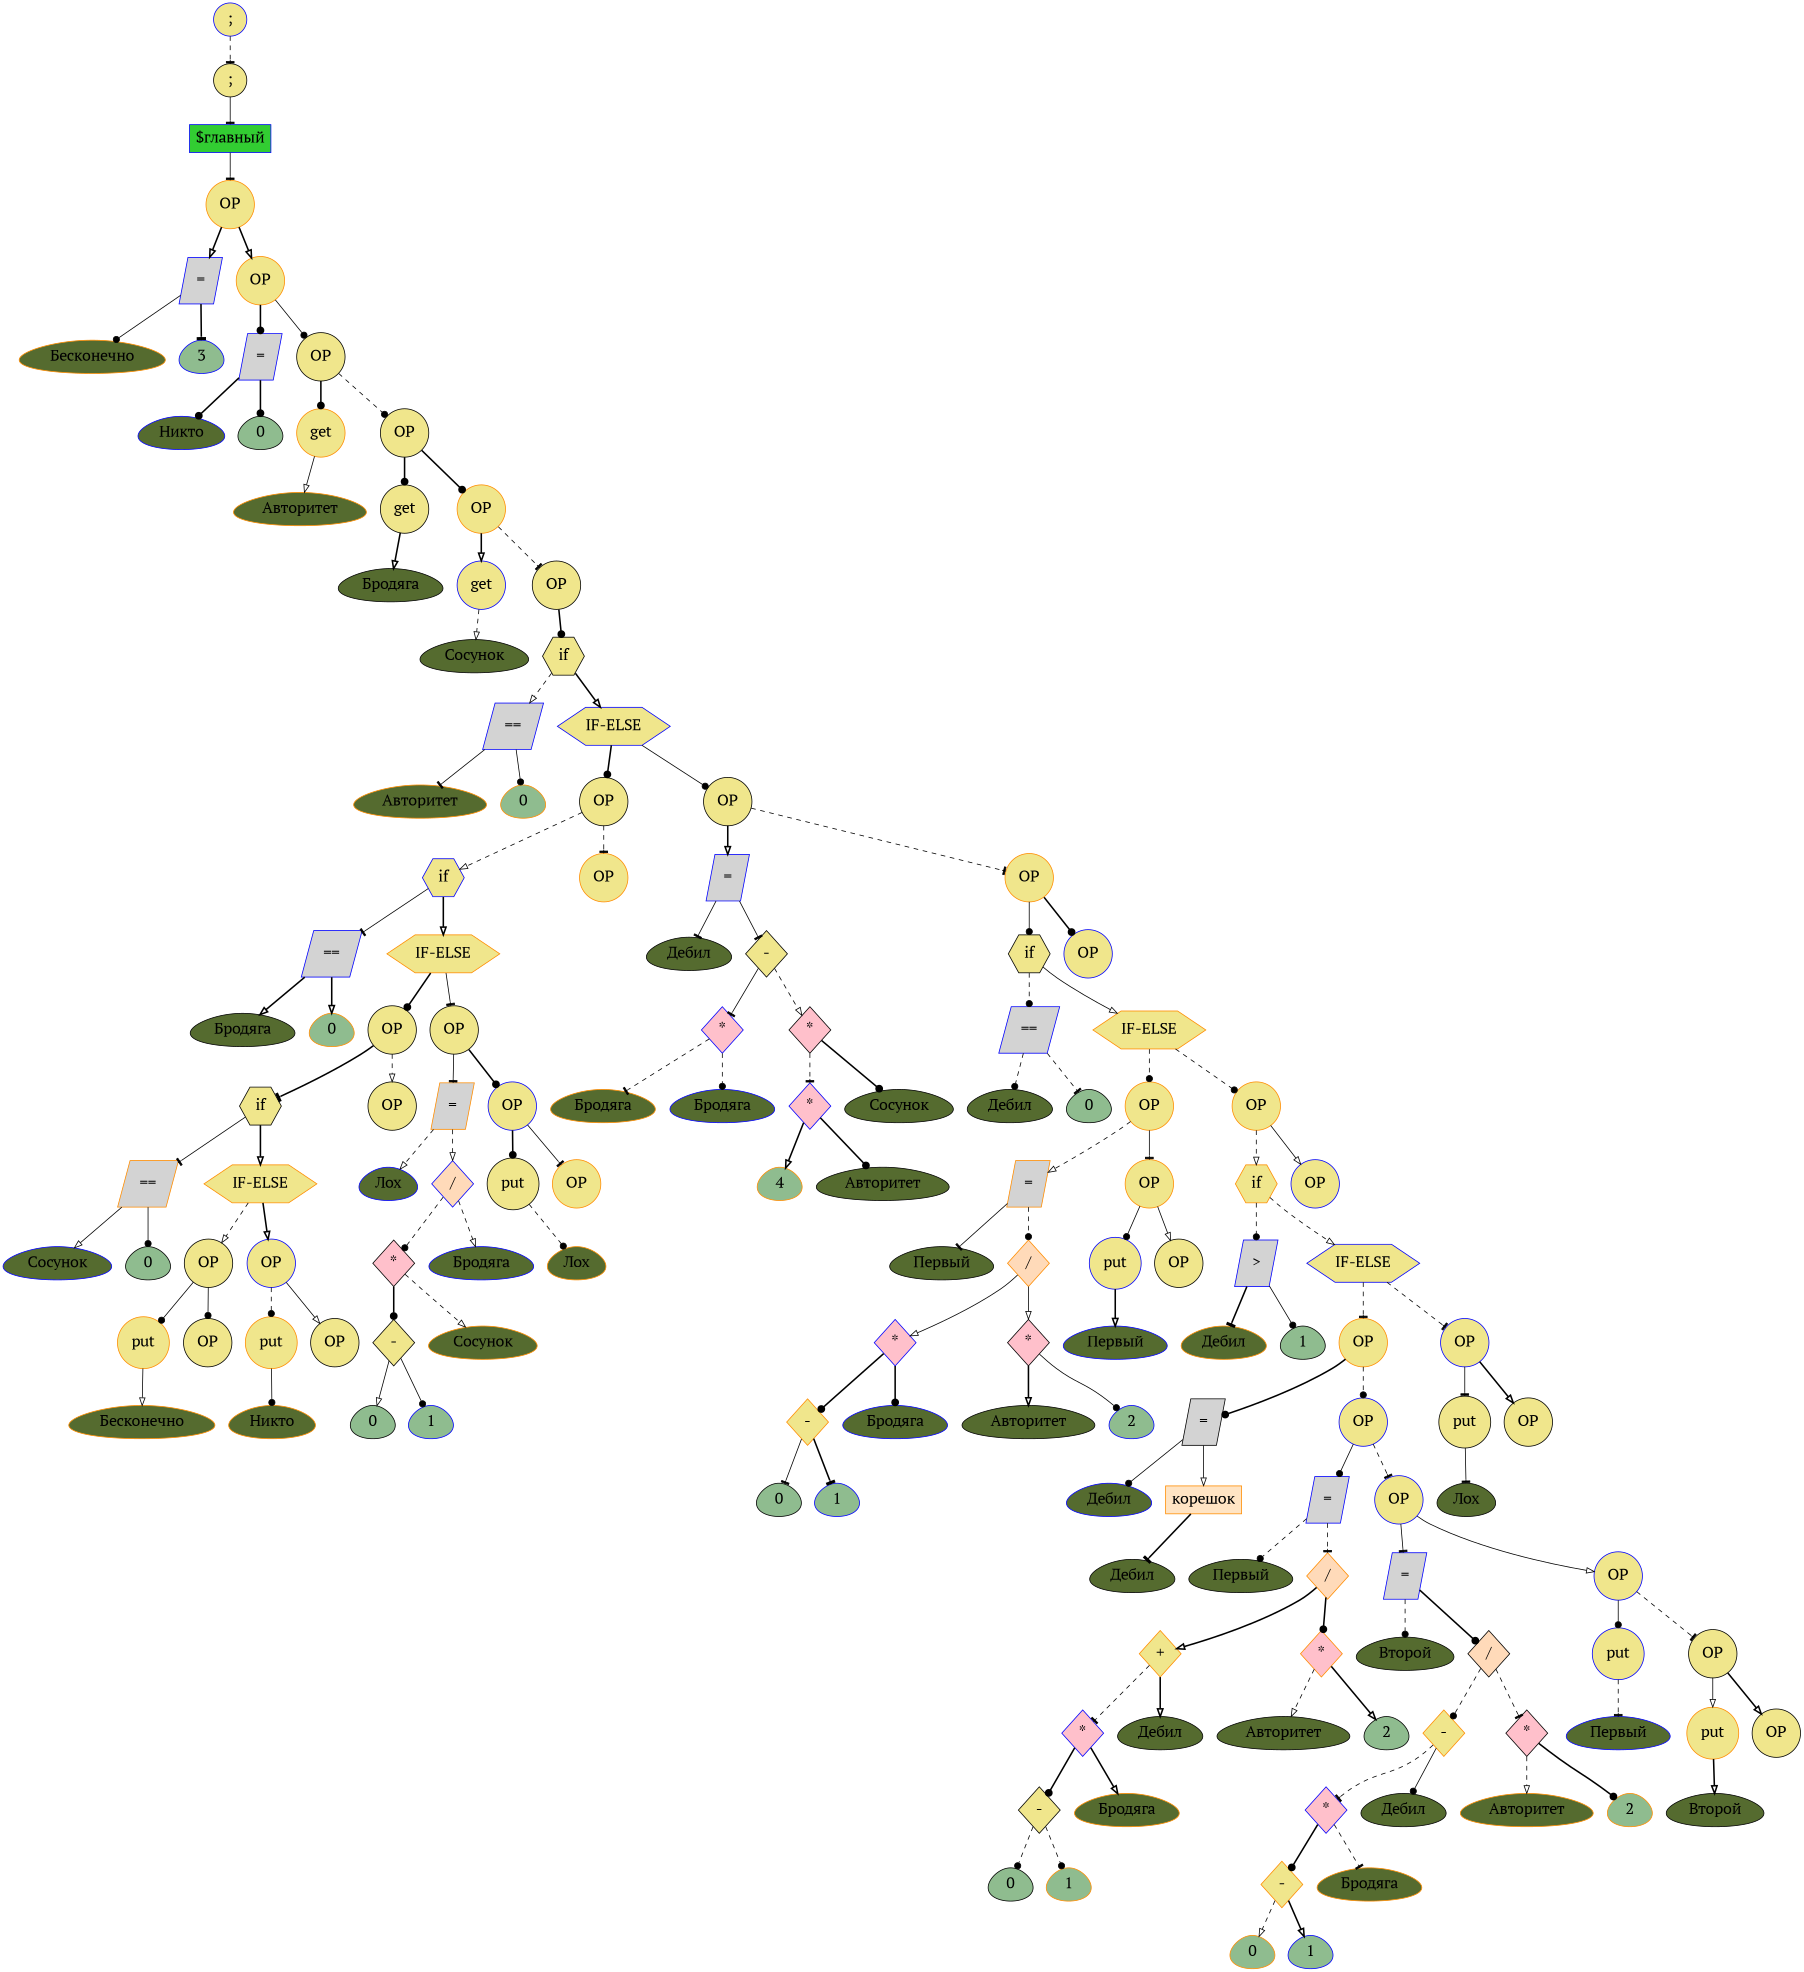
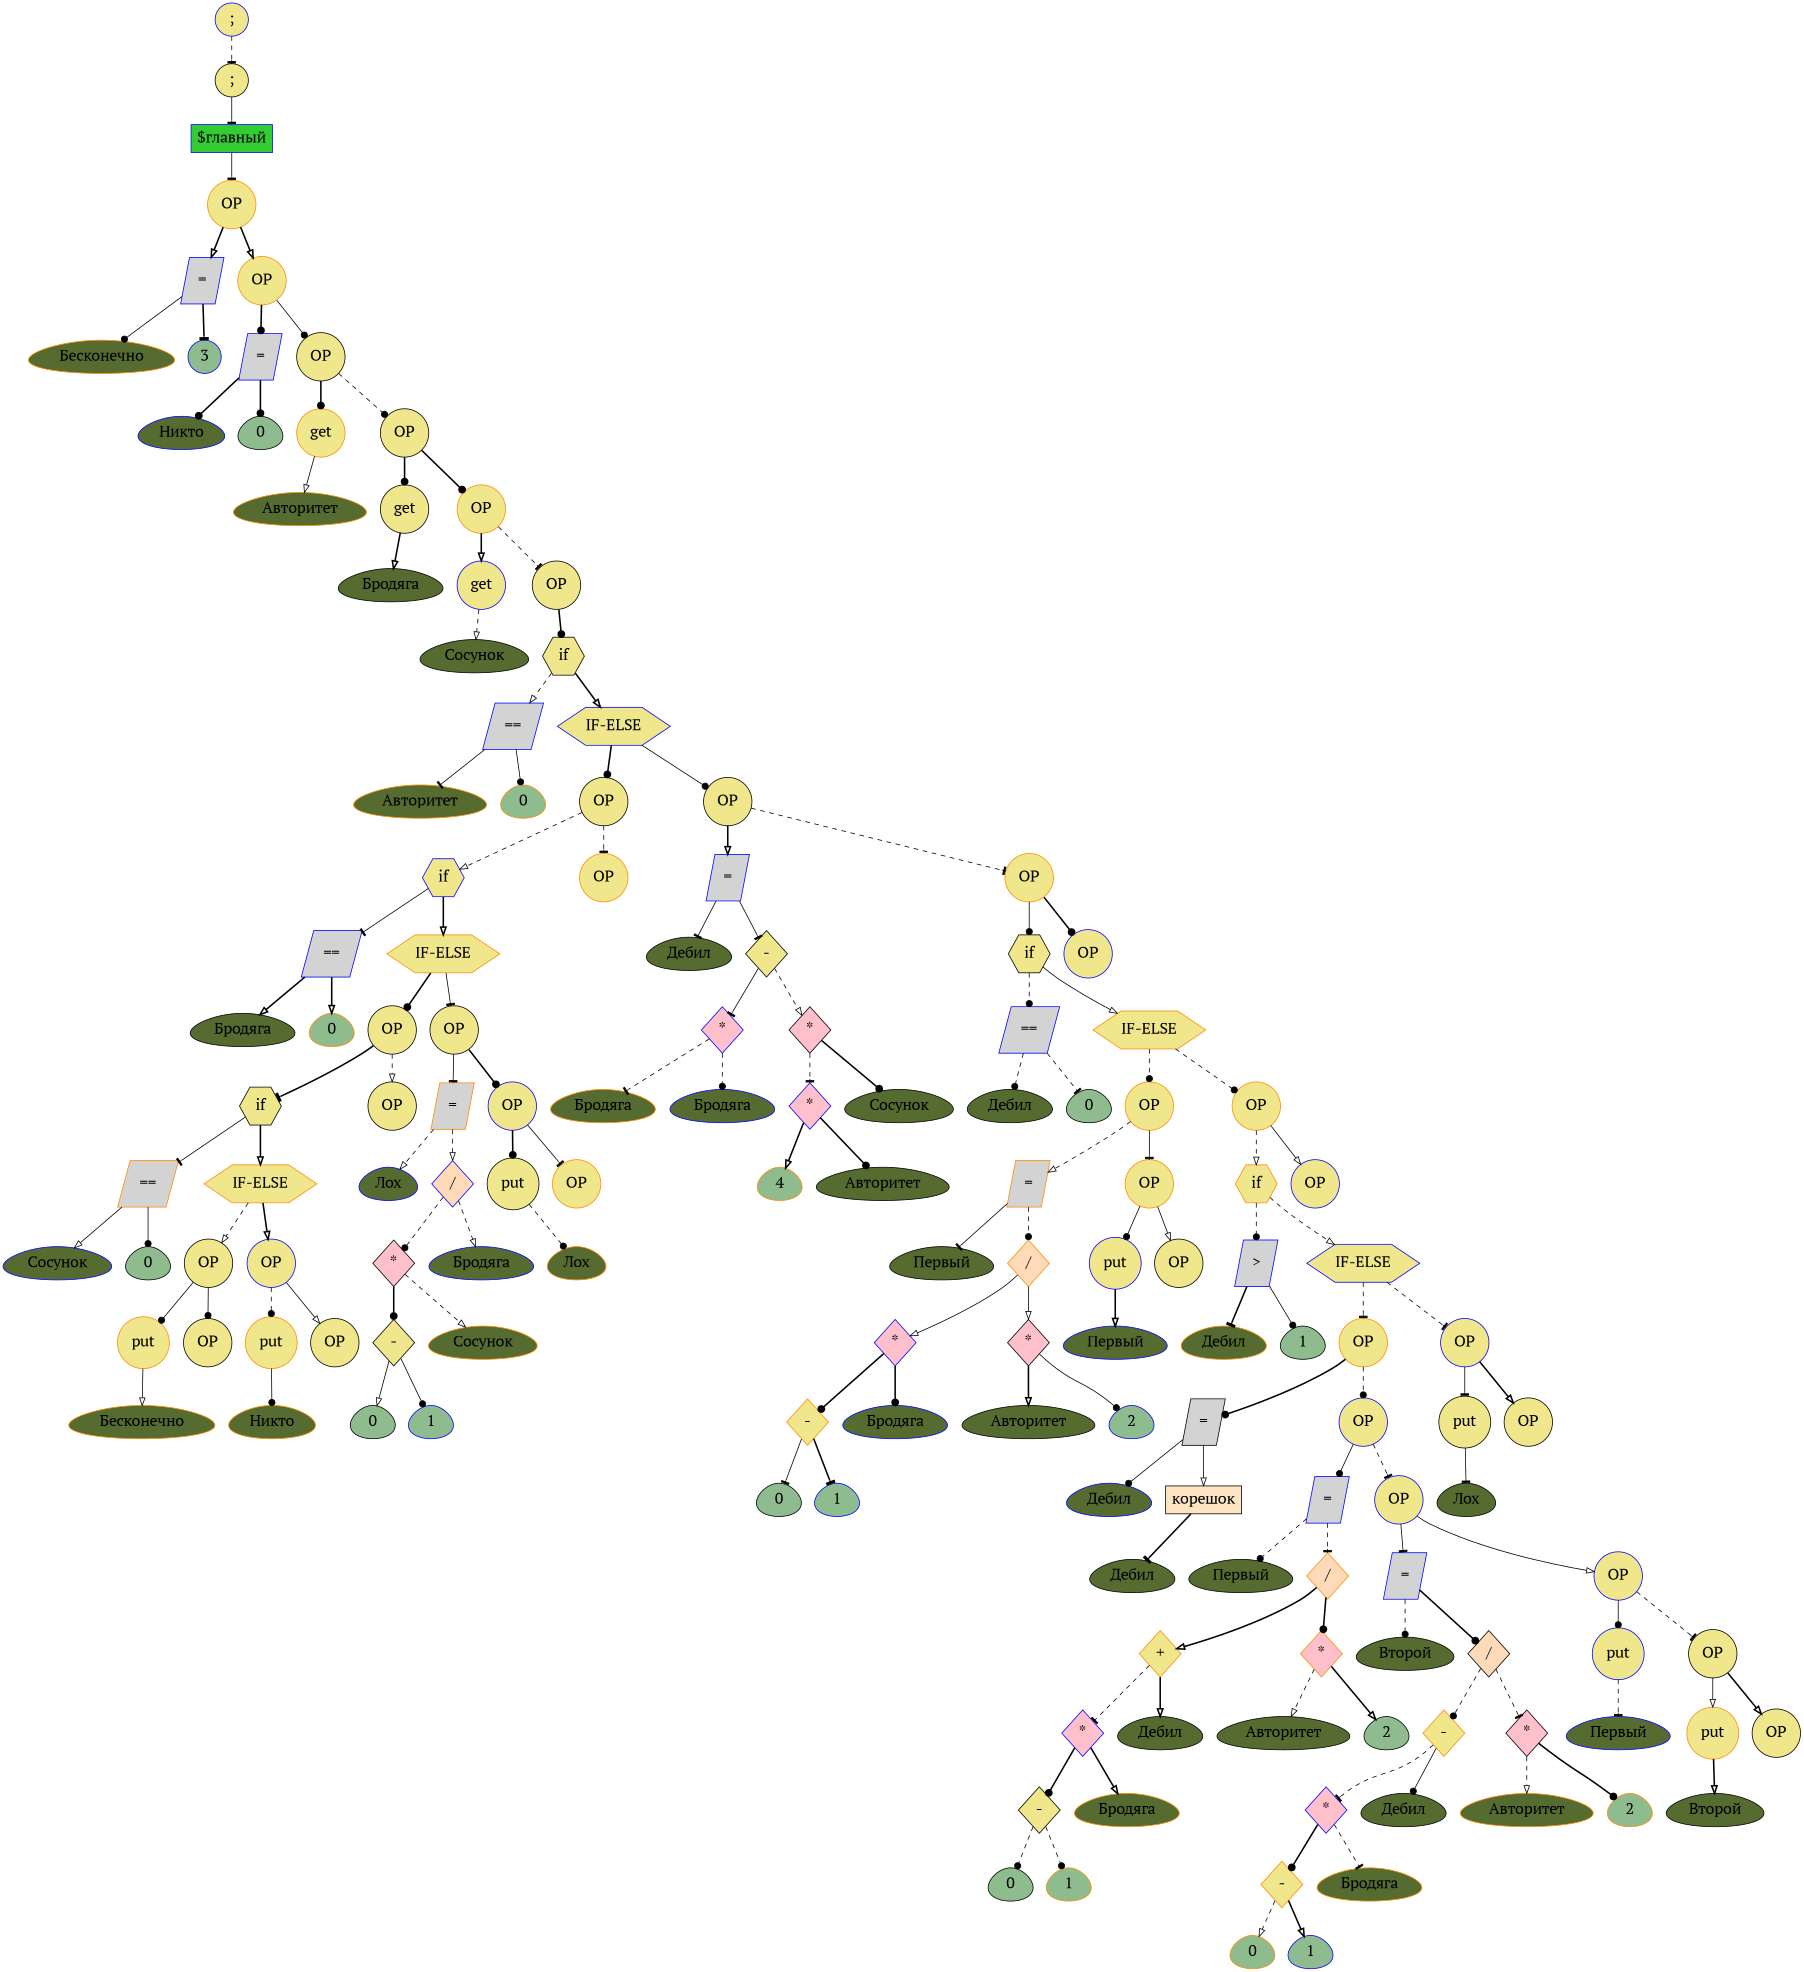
(202, 357) -> (205, 357)
(1204, 1500) -> (1204, 1500)
